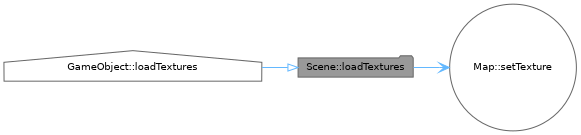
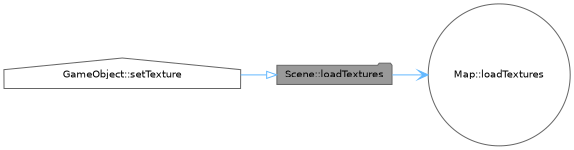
(133, 68) -> (122, 75)
(513, 68) -> (499, 75)
